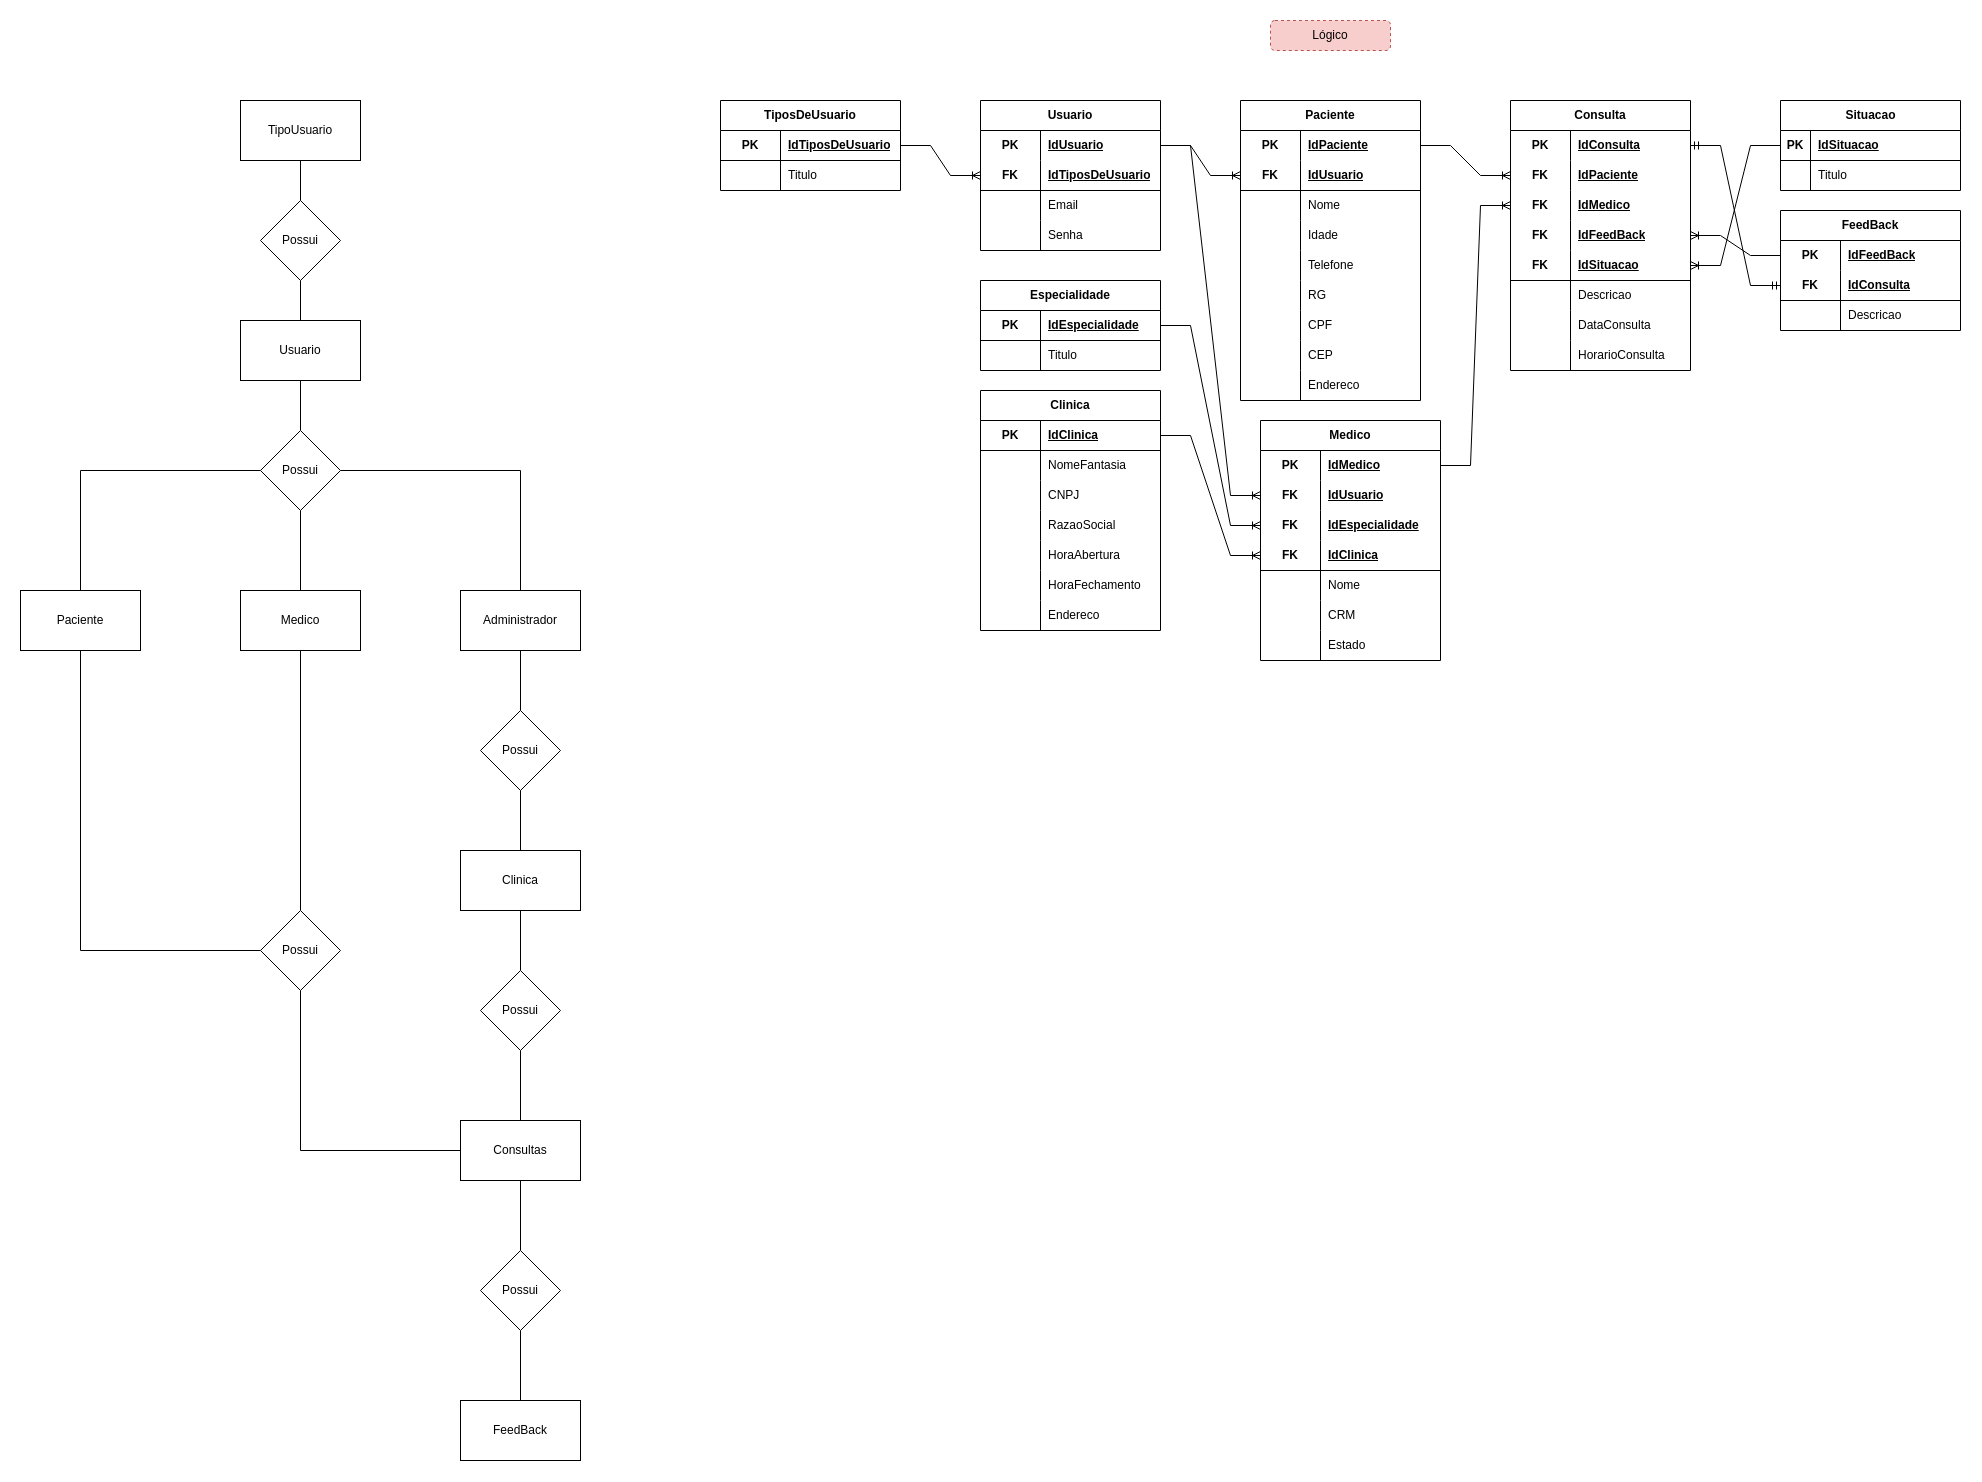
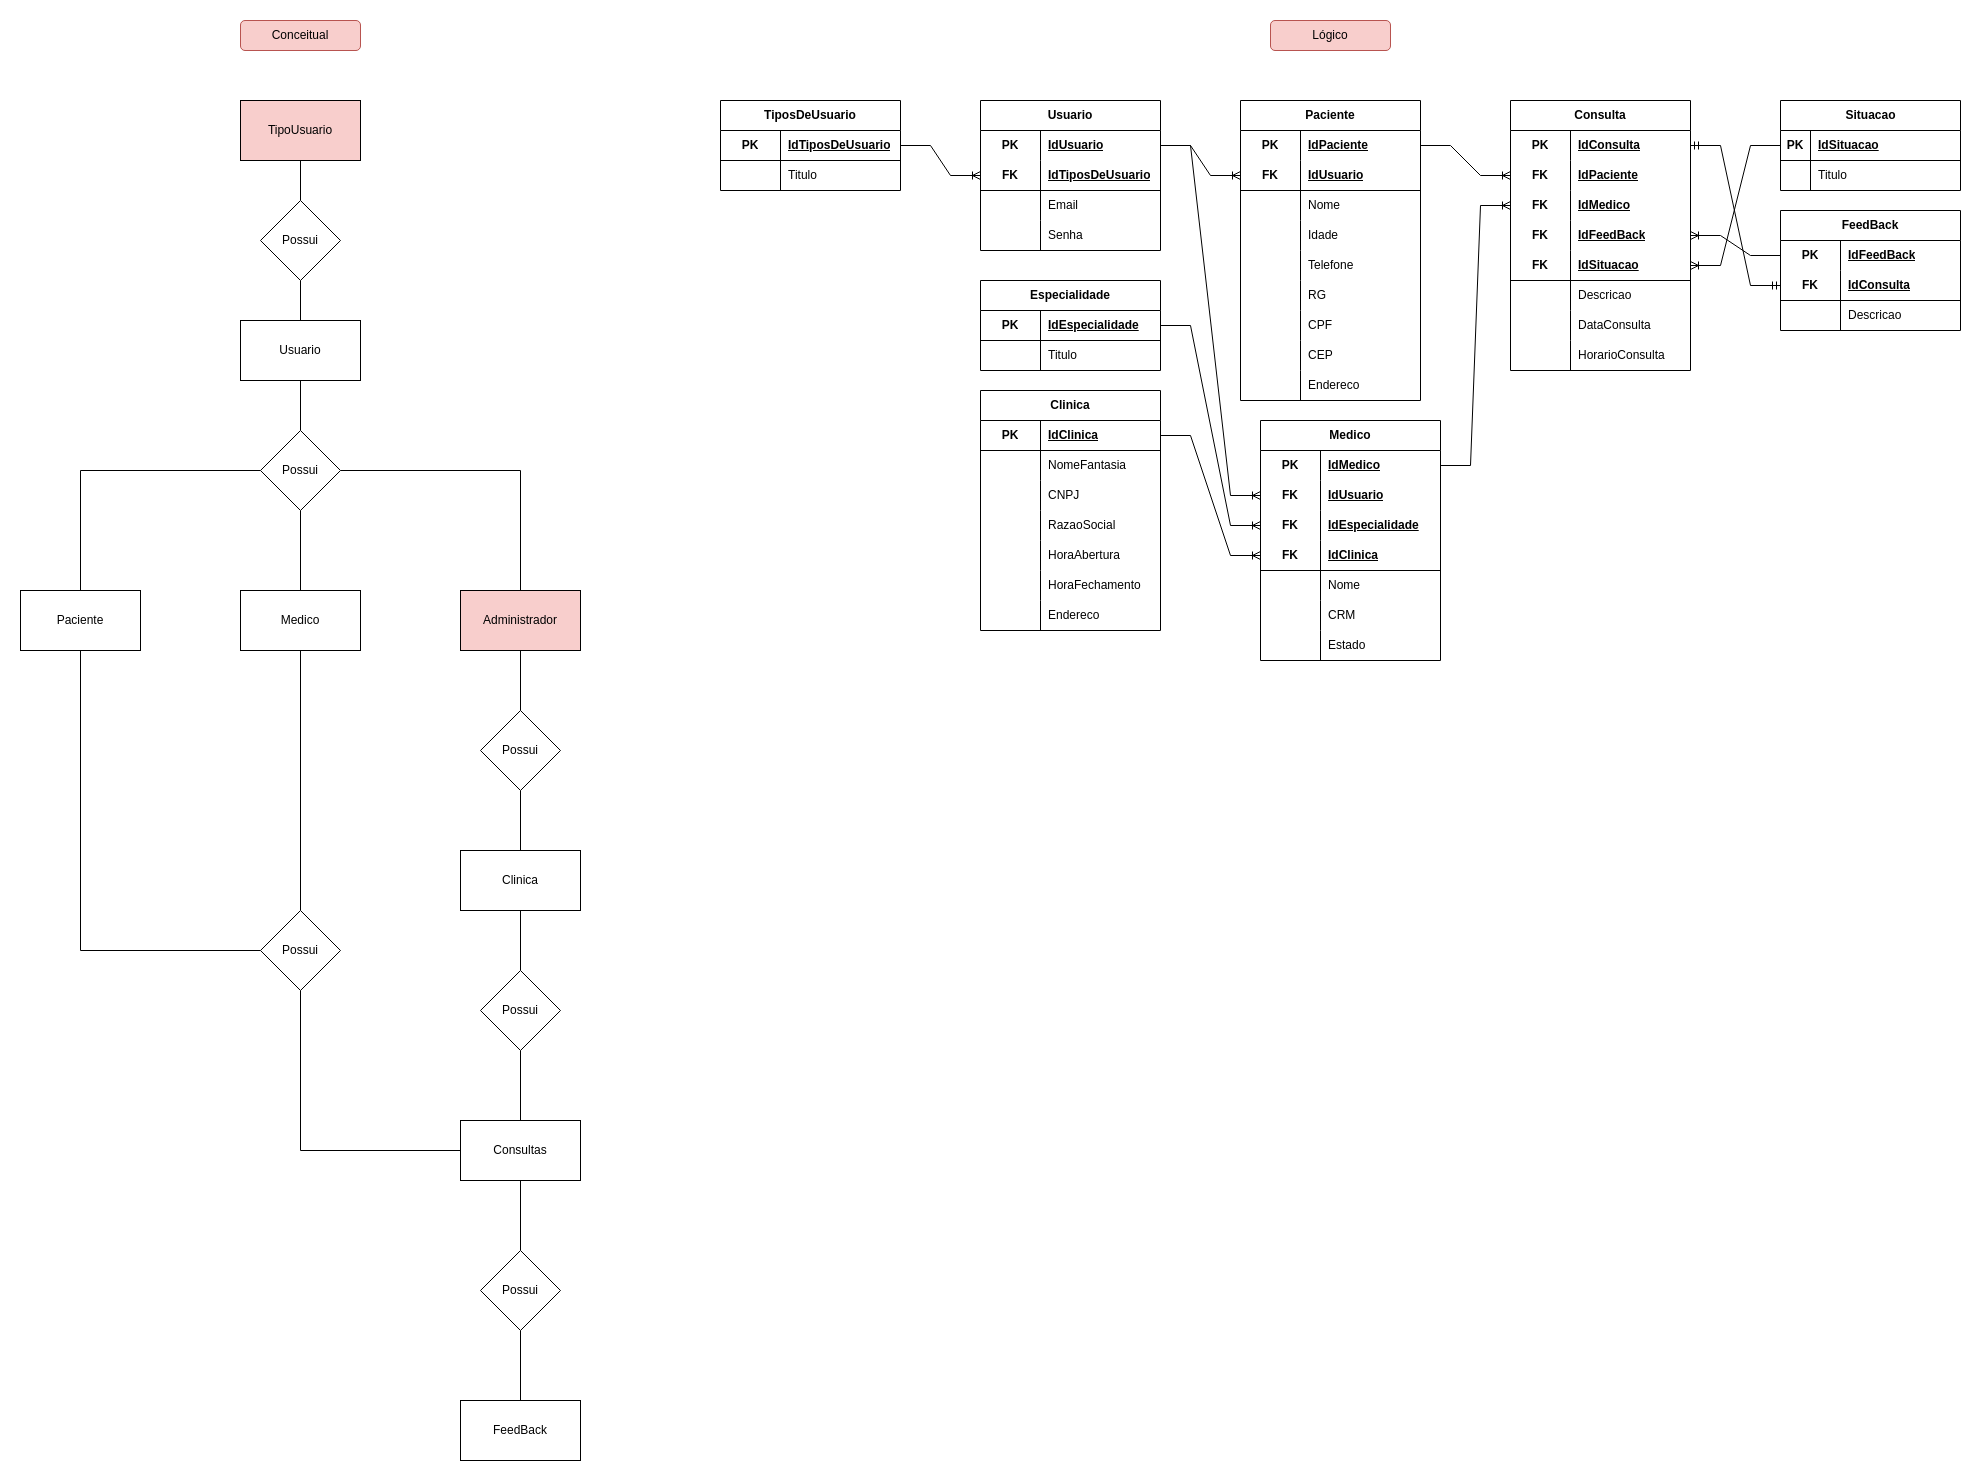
none -> (301, 36)
(1331, 36) -> (1331, 36)
(301, 131) -> (301, 131)
(521, 621) -> (521, 621)
